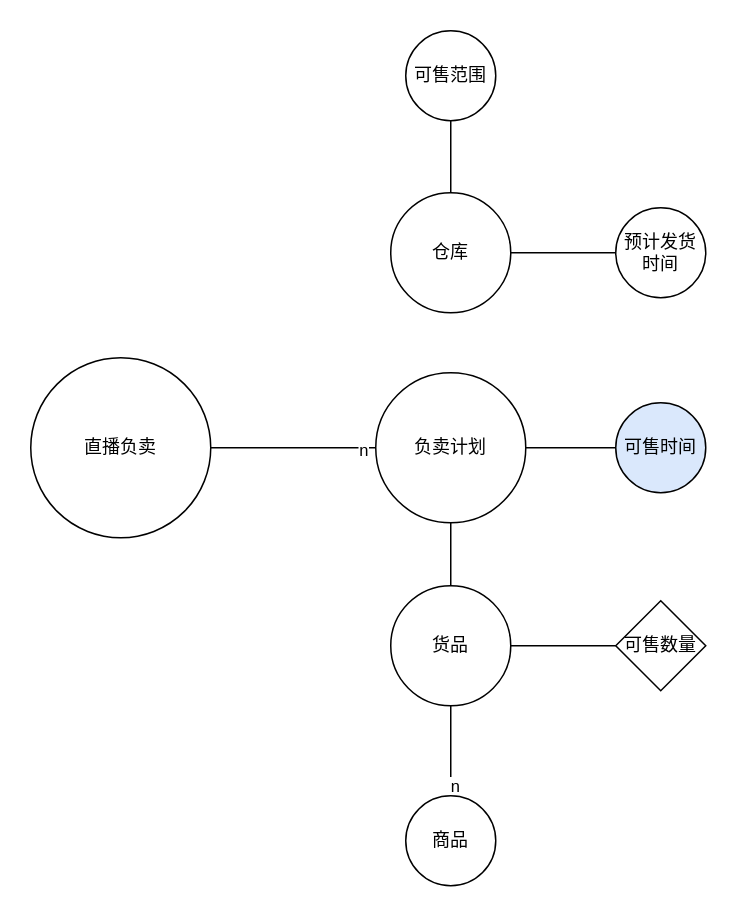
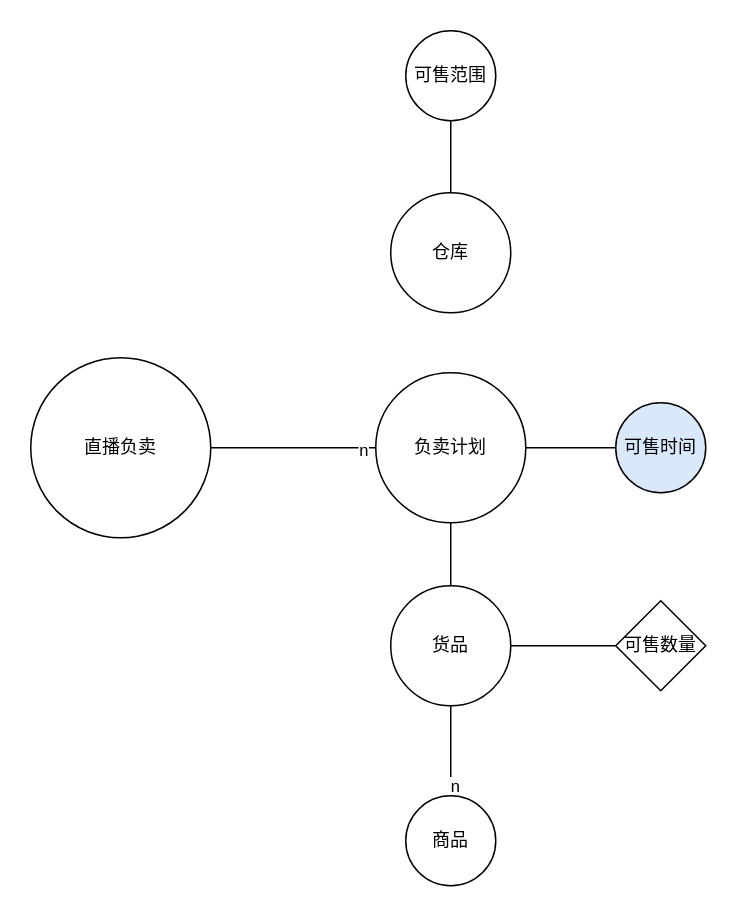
(563, 253) -> none
(661, 253) -> none
